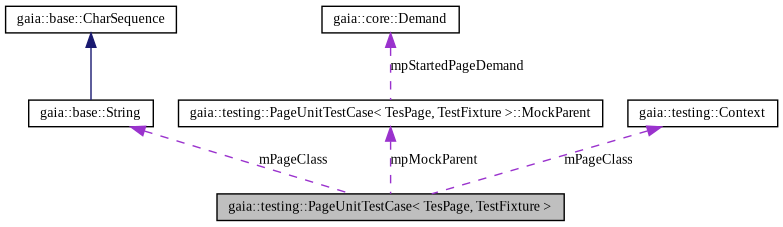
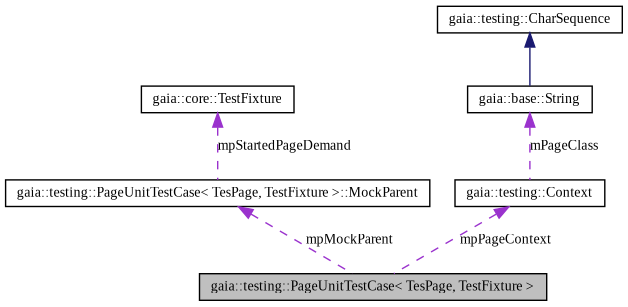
(91, 20) -> (530, 20)
(391, 20) -> (218, 99)
(598, 160) -> (506, 240)
(248, 162) -> (530, 154)
